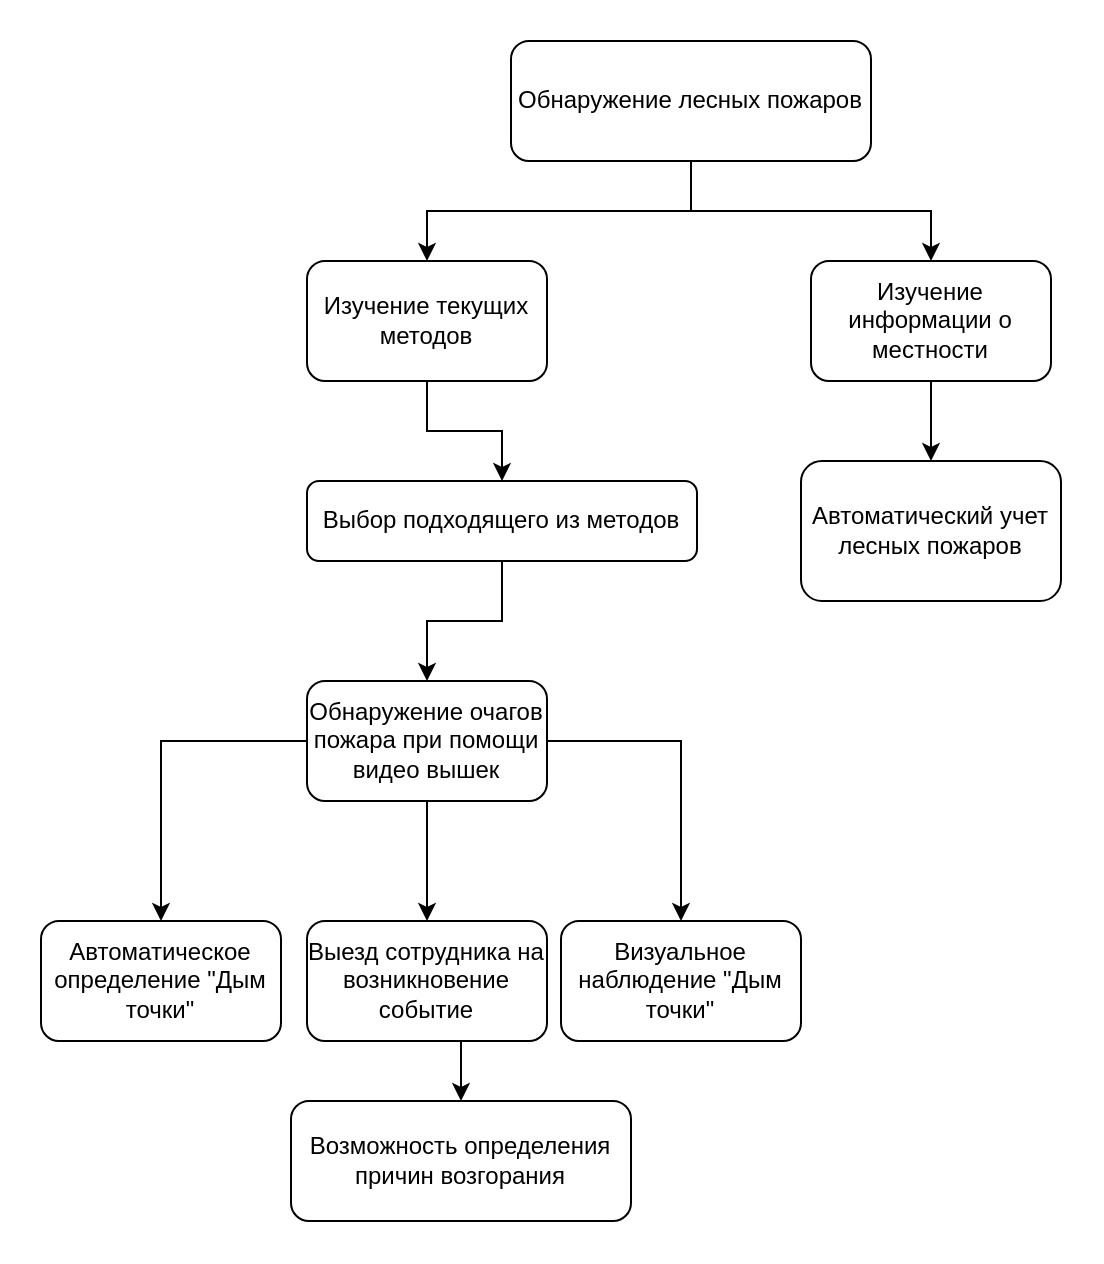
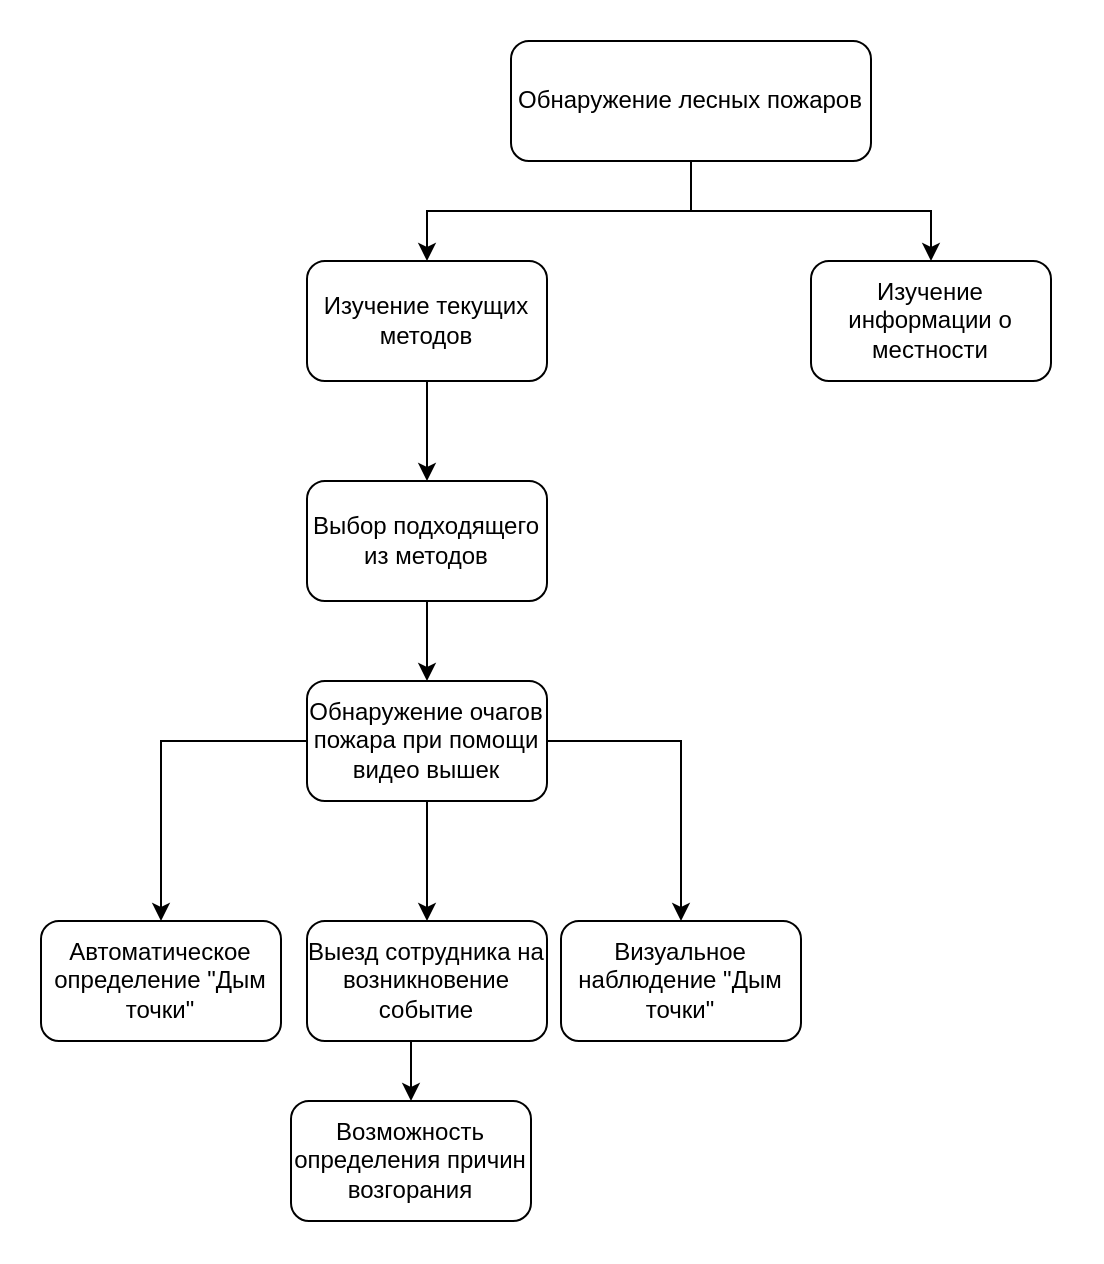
(931, 414) -> none
(502, 521) -> (427, 541)
(931, 531) -> none
(461, 1161) -> (411, 1161)
